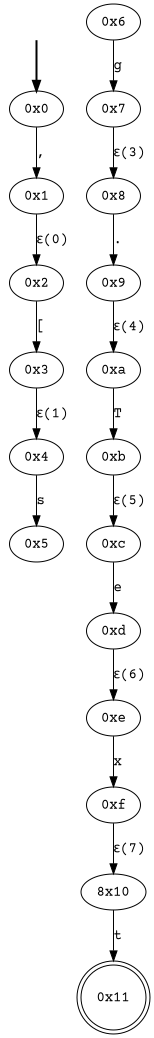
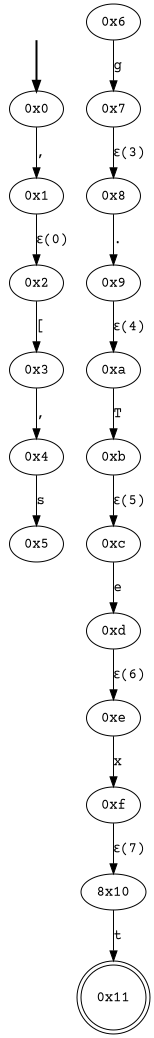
(52, 414) -> (41, 414)
